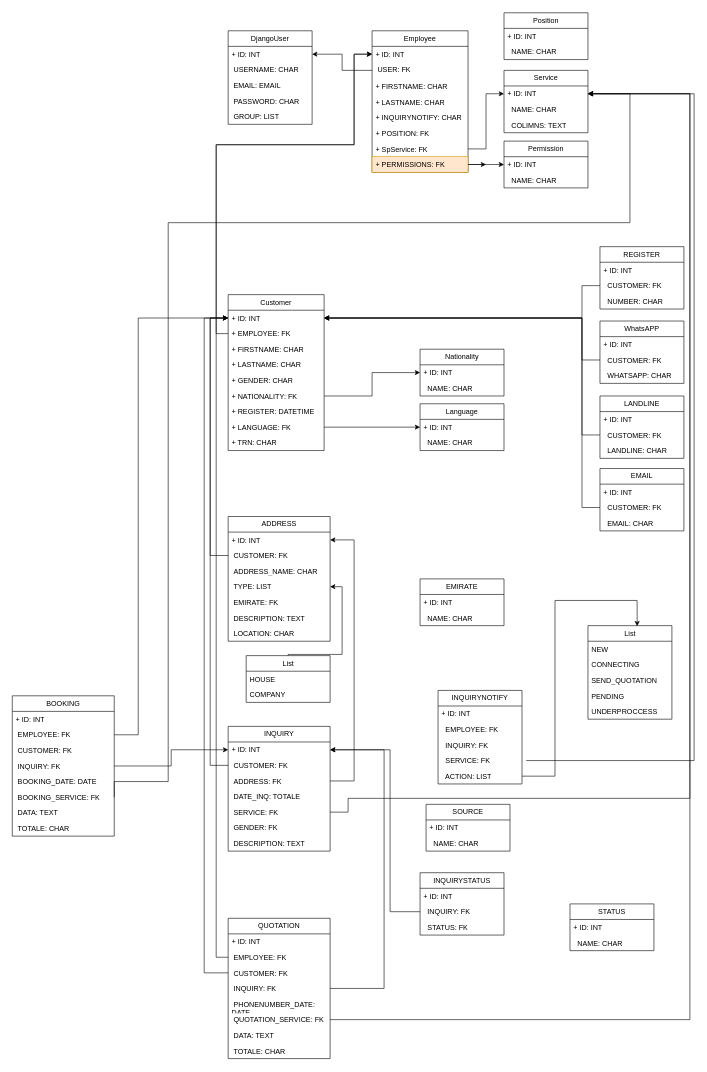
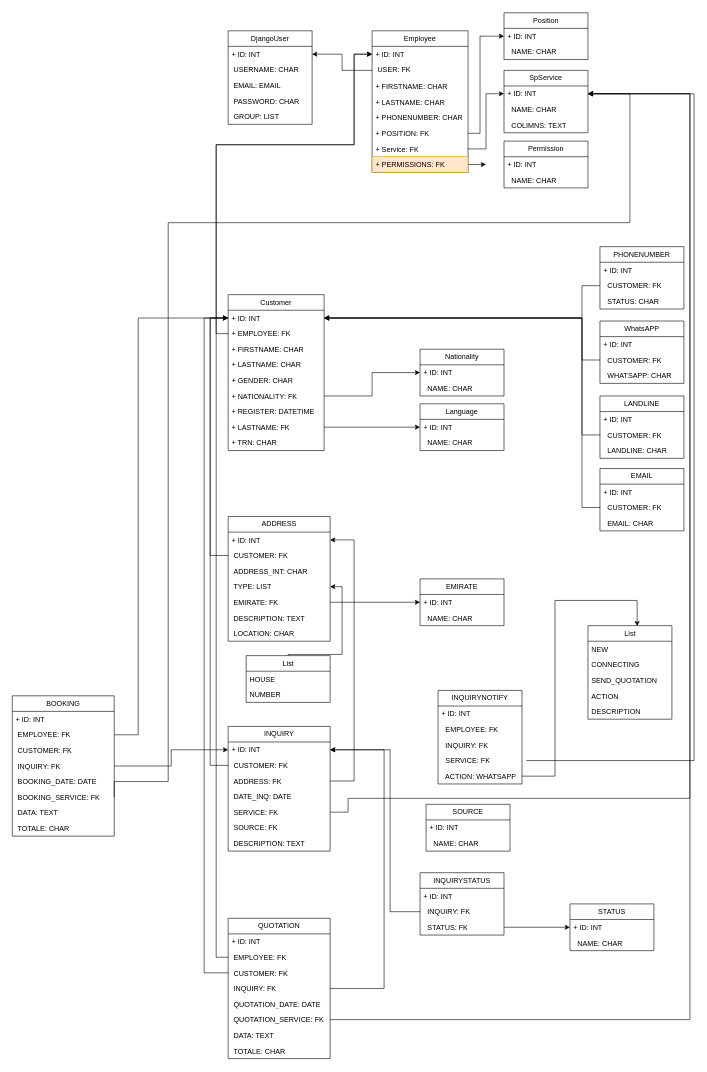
(546, 78) -> (546, 78)
(415, 118) -> (411, 118)
none -> (479, 133)
(402, 149) -> (398, 149)
(492, 164) -> none
(642, 254) -> (642, 254)
(626, 302) -> (626, 302)
(257, 428) -> (257, 428)
(266, 572) -> (264, 572)
none -> (414, 602)
(264, 695) -> (262, 695)
(606, 696) -> (604, 696)
(618, 712) -> (614, 712)
(464, 777) -> (472, 777)
(262, 797) -> (258, 797)
(250, 828) -> (250, 828)
none -> (564, 927)
(274, 1005) -> (270, 1005)
